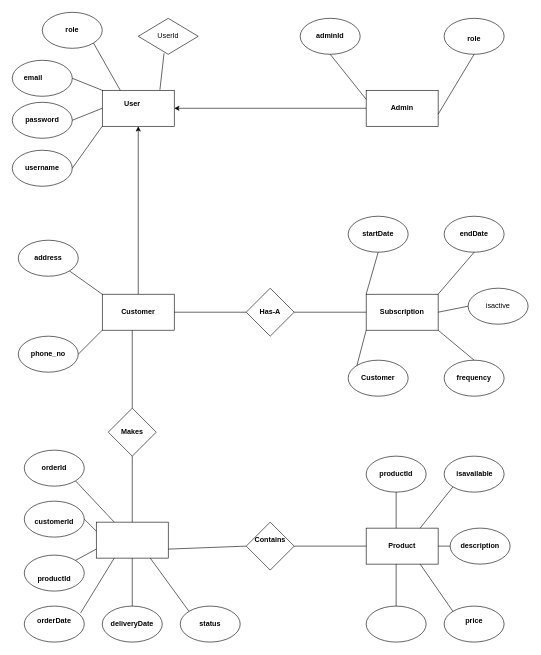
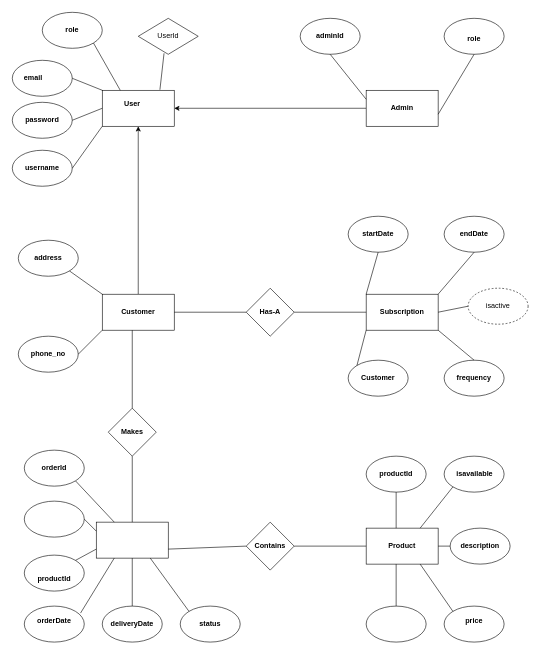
(498, 306) -> (498, 306)
(54, 522) -> none
(270, 540) -> (270, 546)
